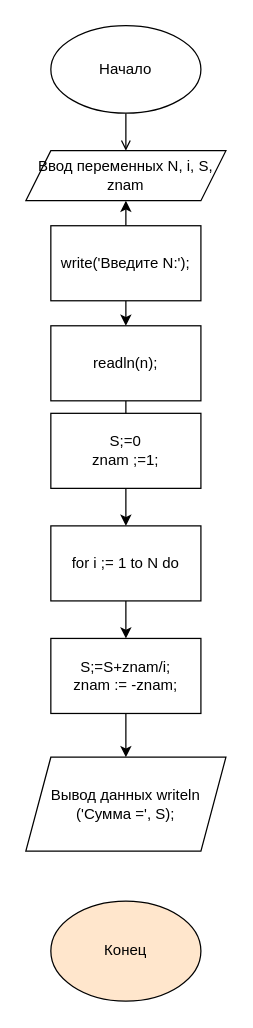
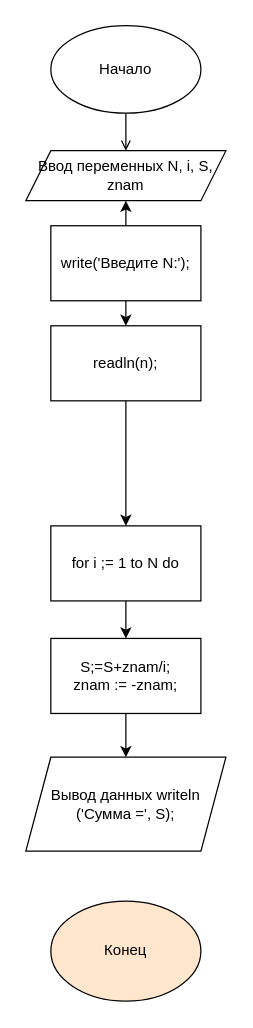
(126, 451) -> none
